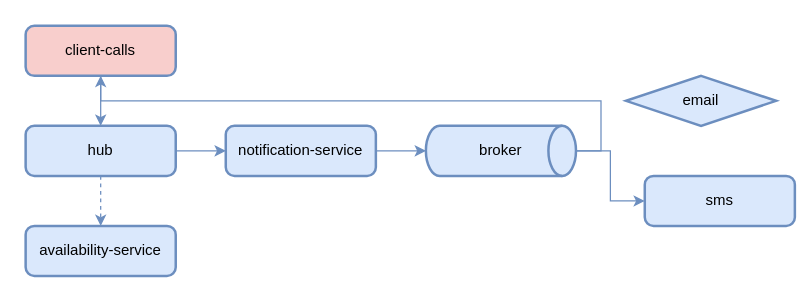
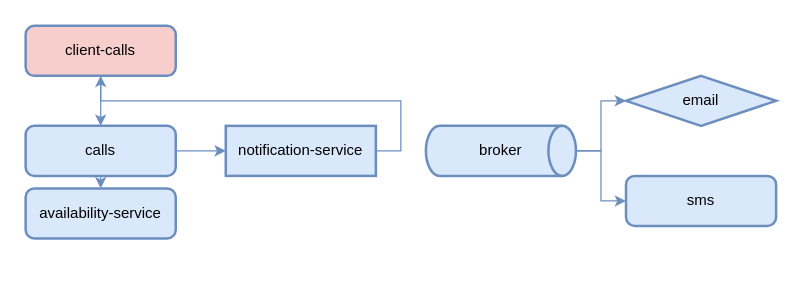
(503, 101) -> (609, 101)
(101, 151) -> (101, 151)
(301, 151) -> (301, 151)
(408, 151) -> (401, 128)
(719, 201) -> (701, 201)
(101, 251) -> (101, 213)
